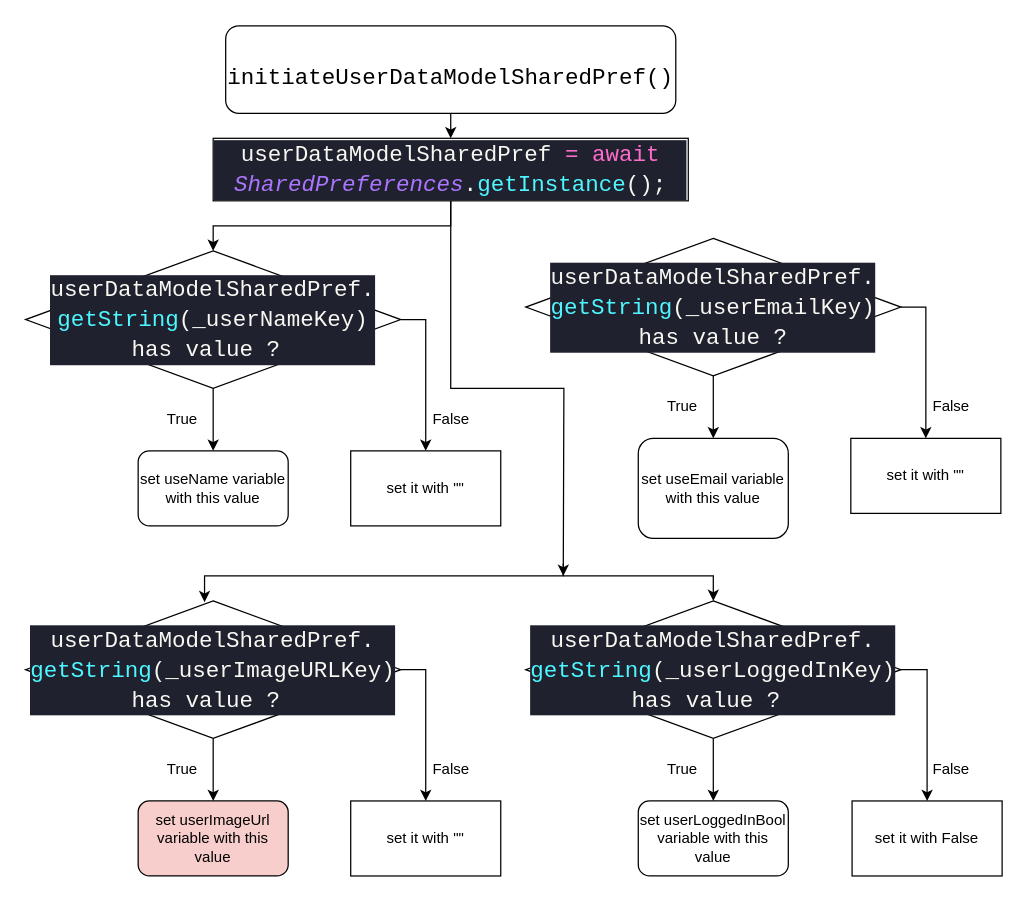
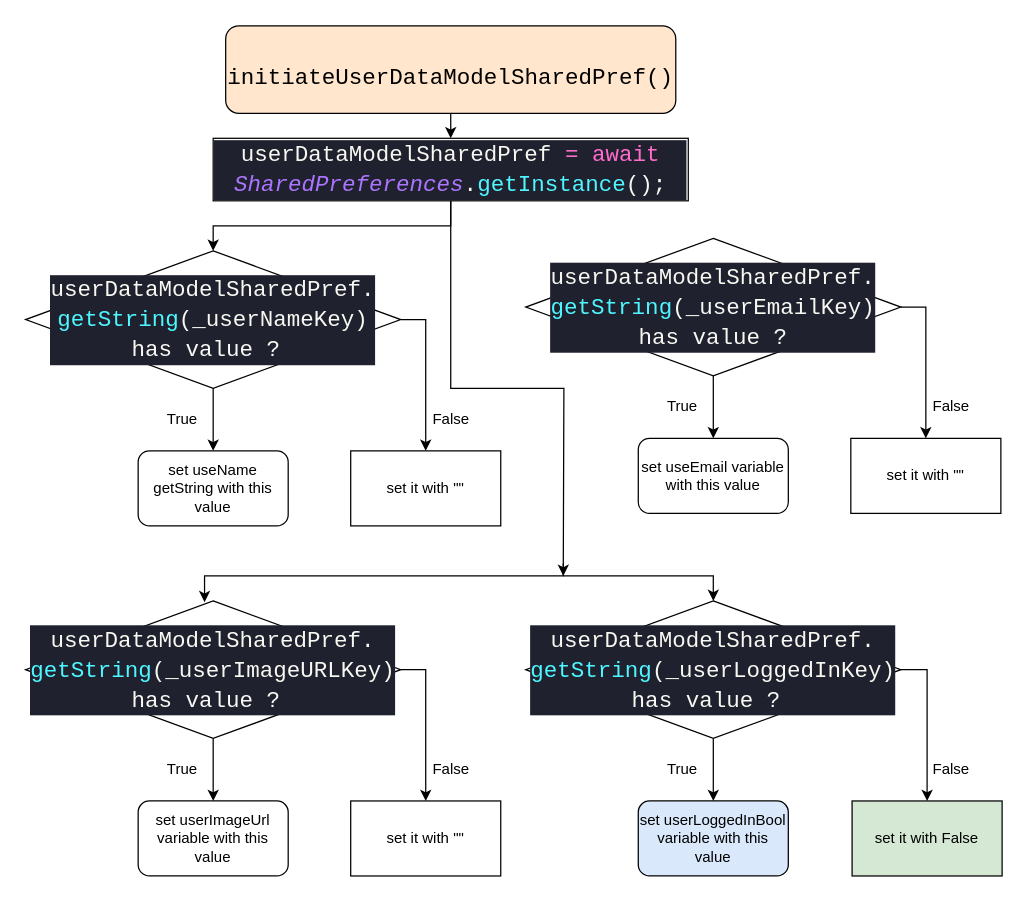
(451, 69) -> (451, 69)
(213, 488) -> (213, 488)
(713, 488) -> (713, 476)
(213, 838) -> (213, 838)
(713, 838) -> (713, 838)
(927, 838) -> (927, 838)
